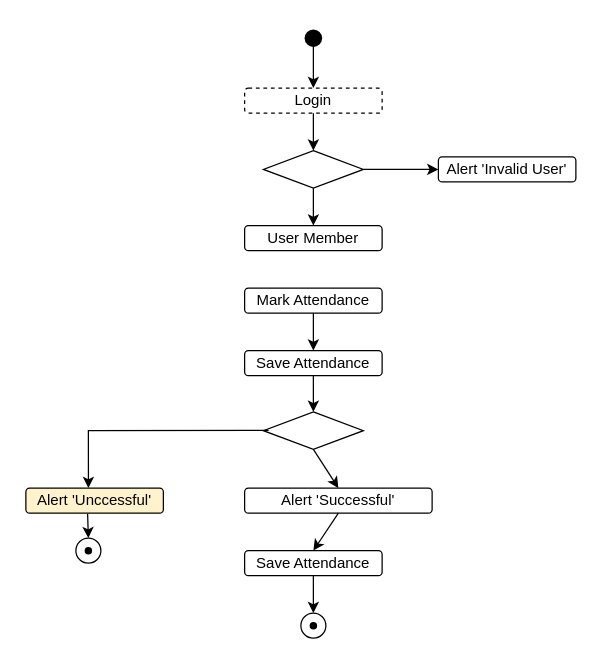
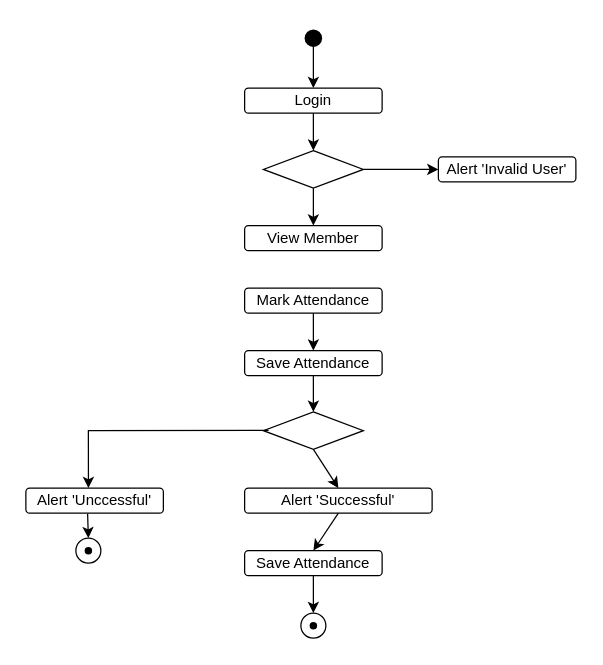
(313, 101) -> (313, 101)
(313, 238) -> (313, 238)
(94, 501) -> (94, 501)
